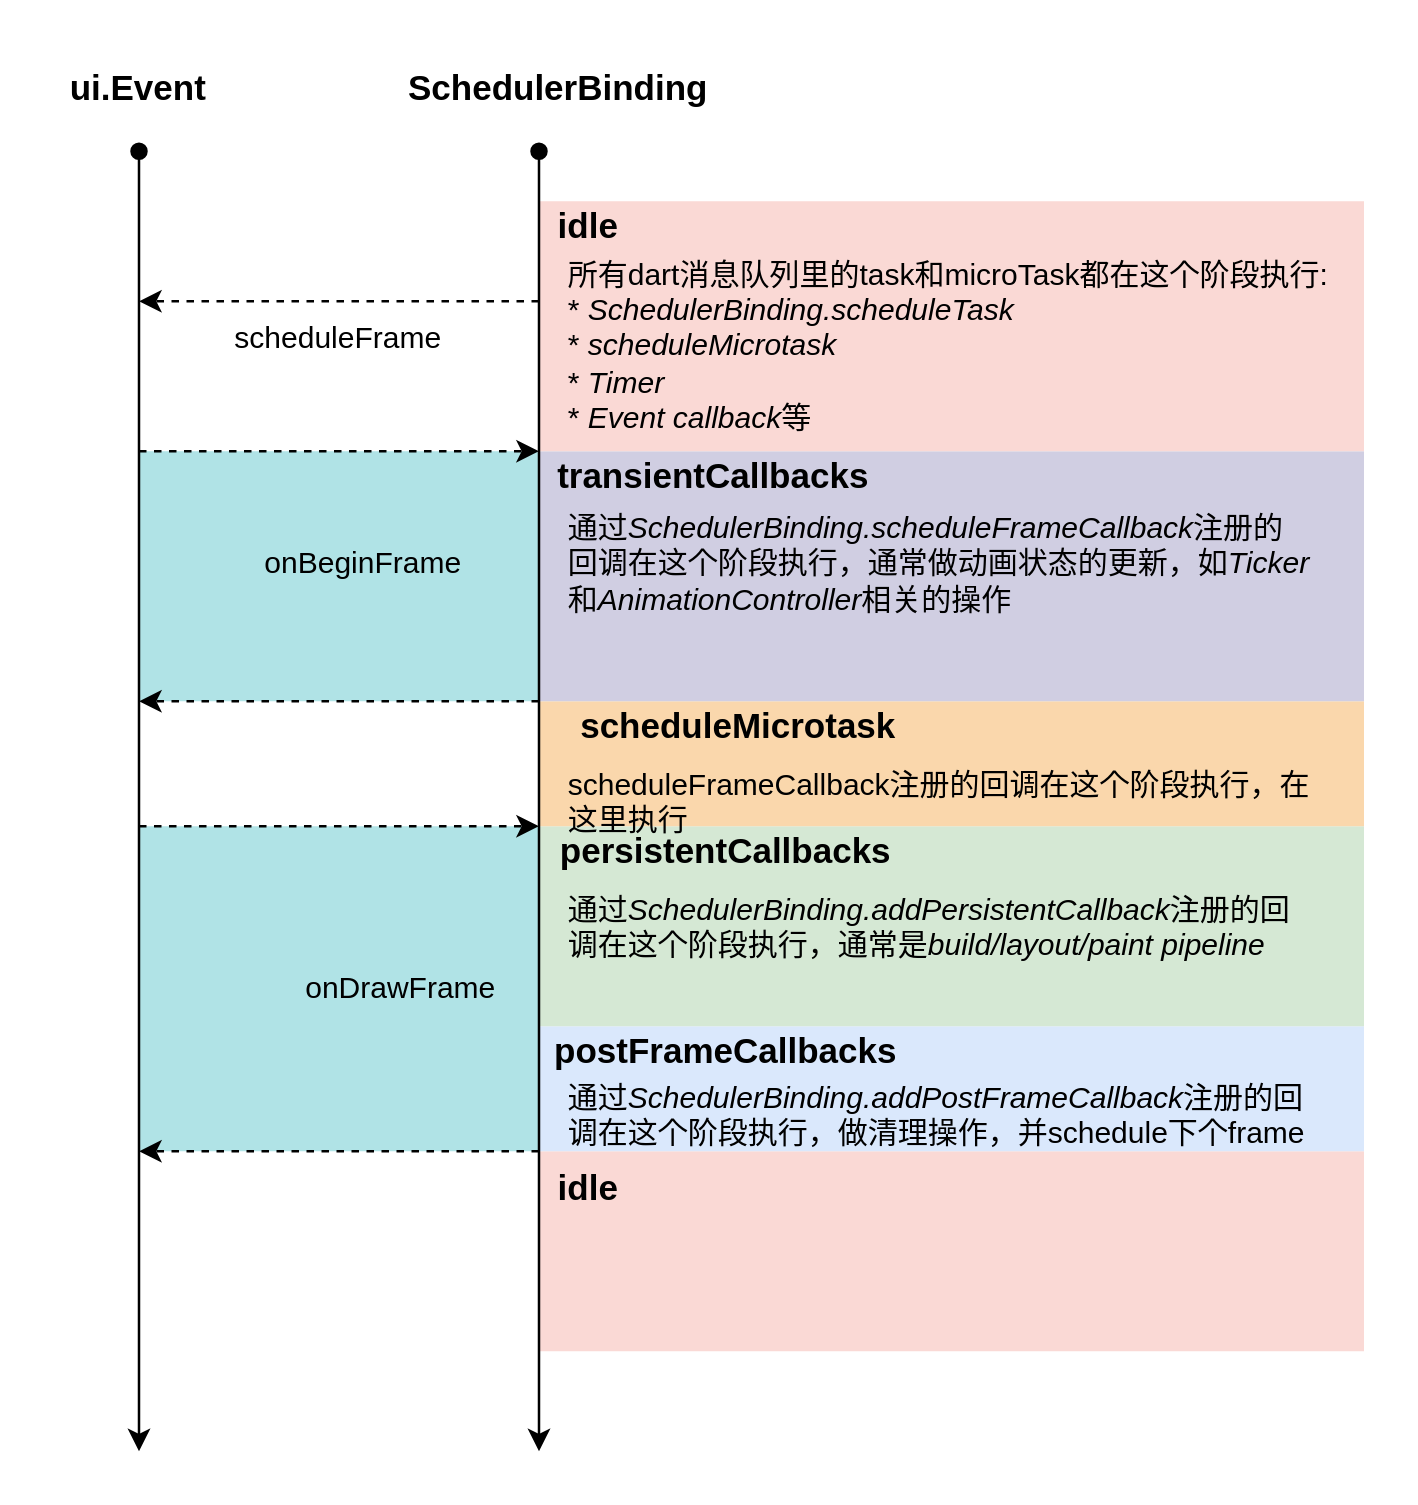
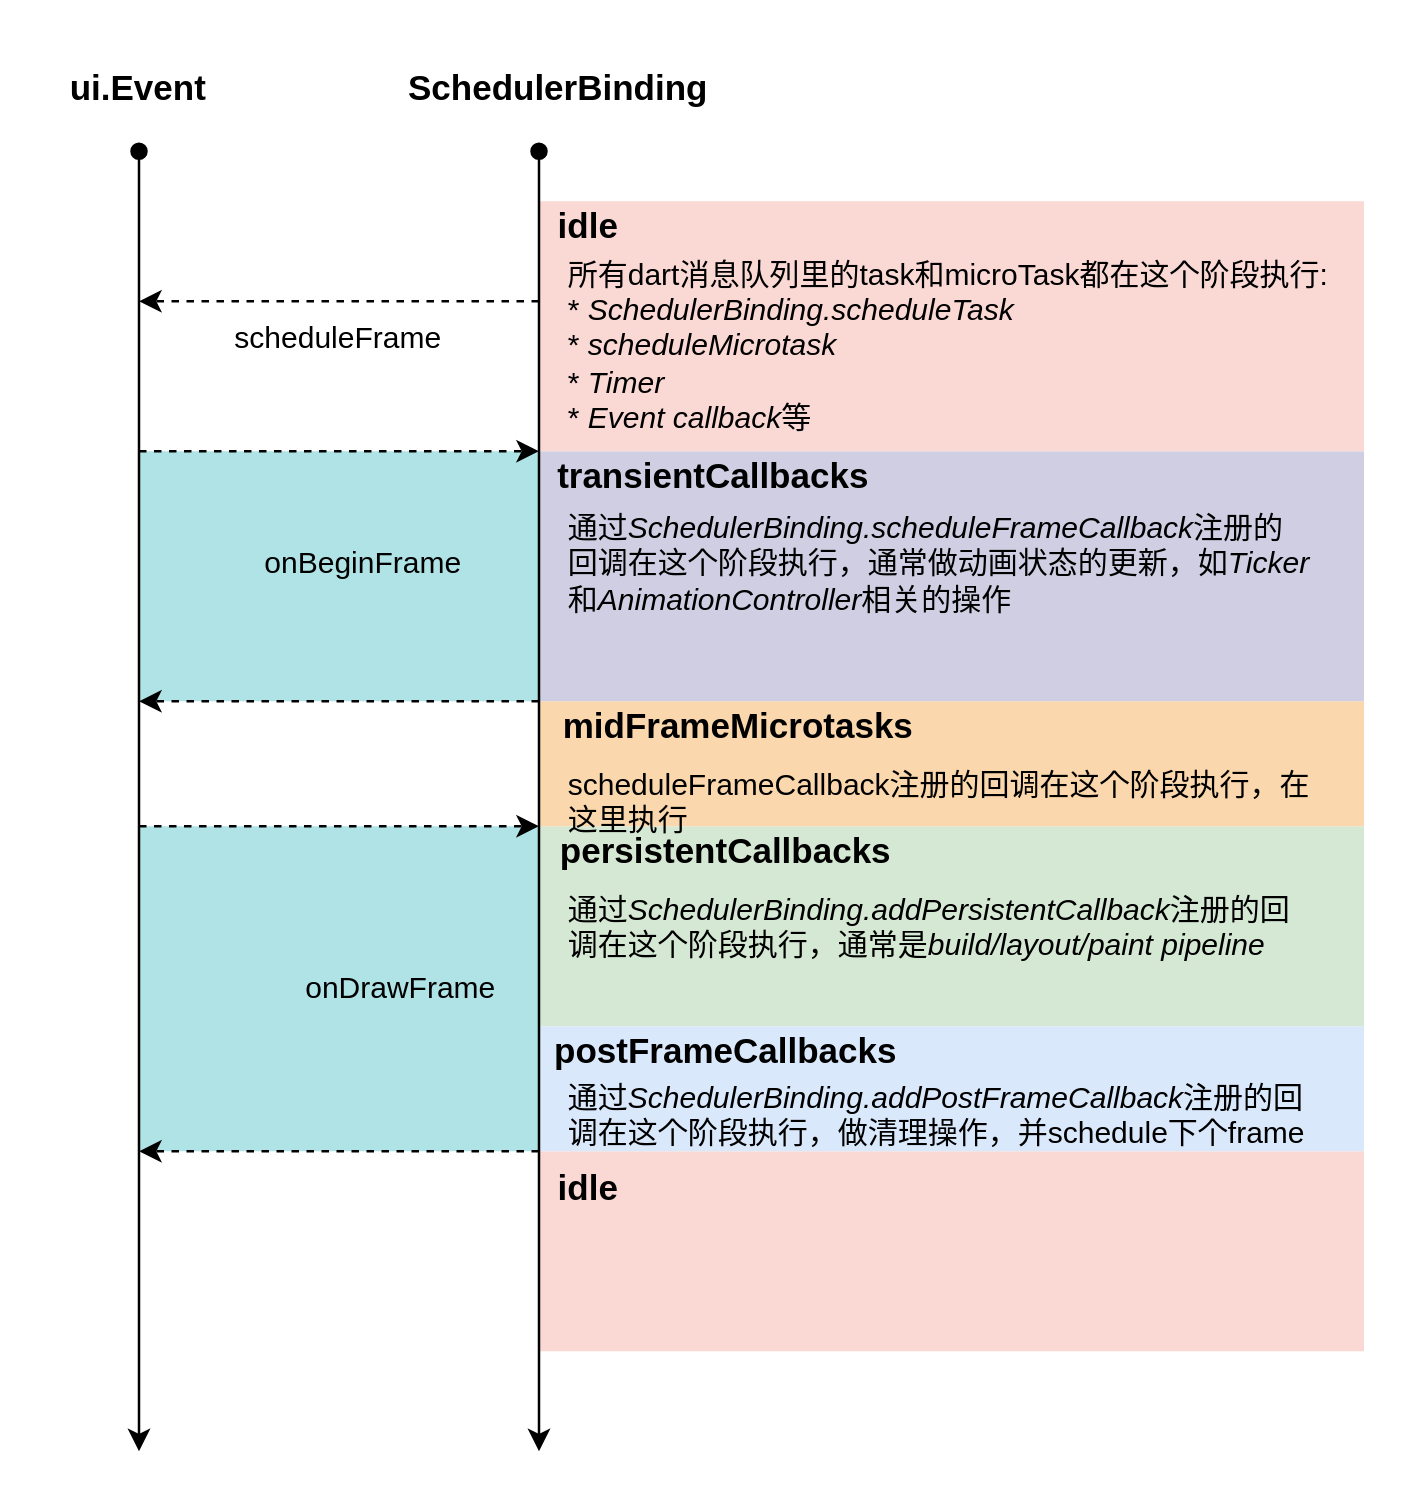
(739, 726) -> (739, 726)
